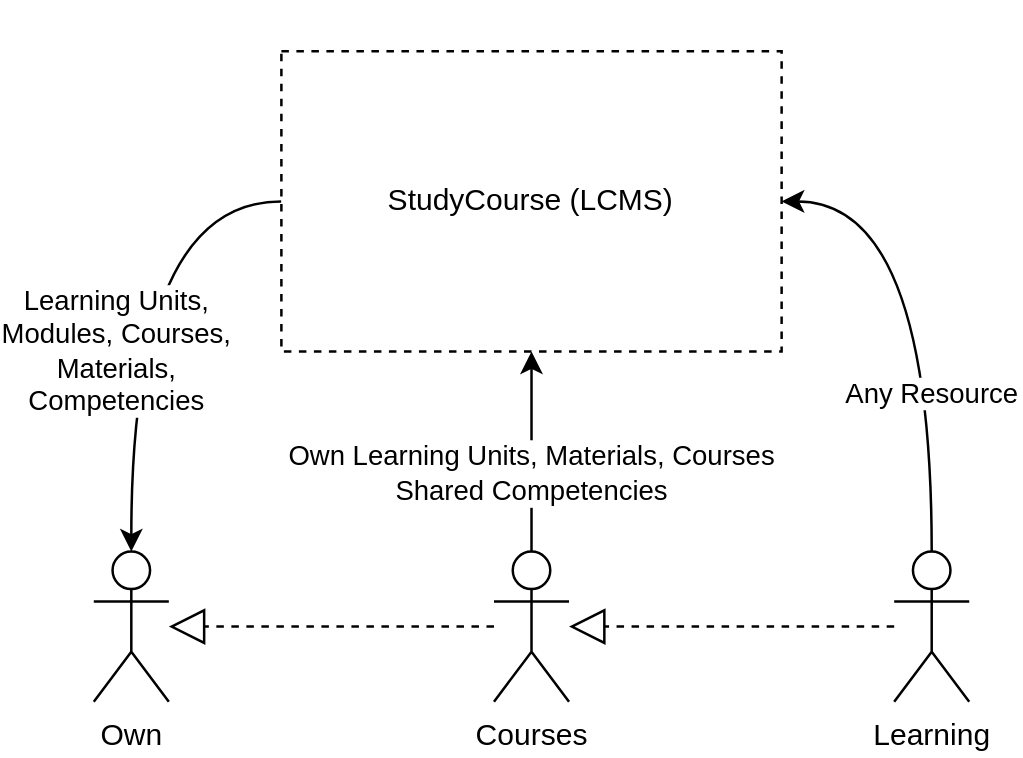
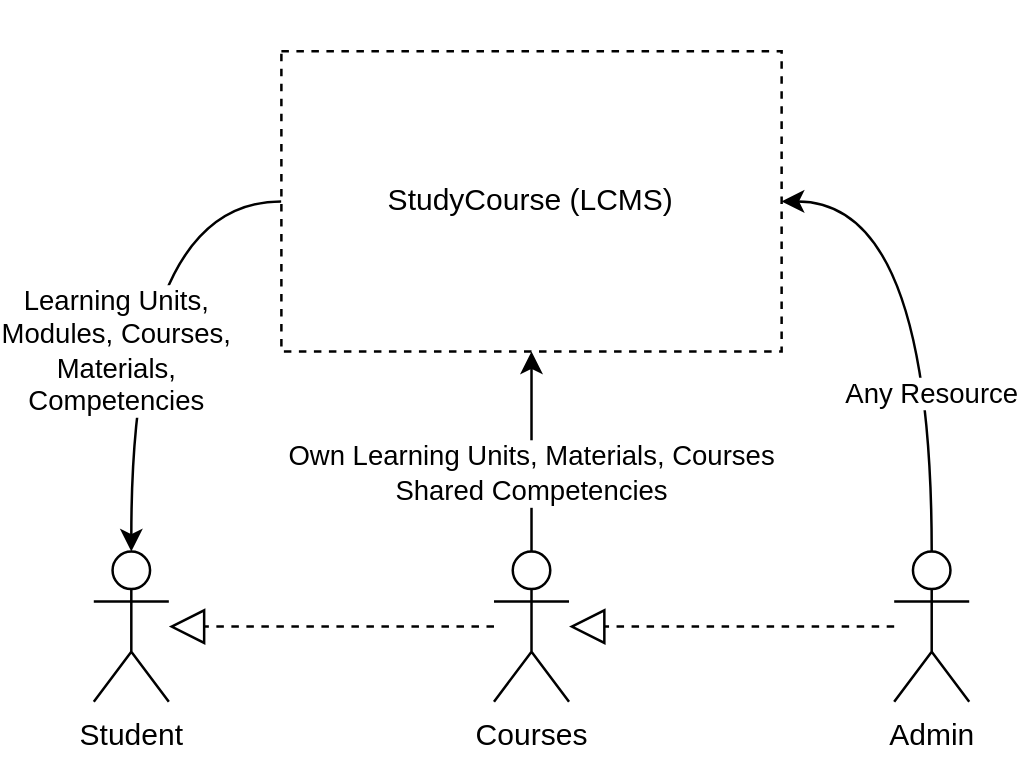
(133, 737) -> (133, 737)
(933, 737) -> (933, 737)
